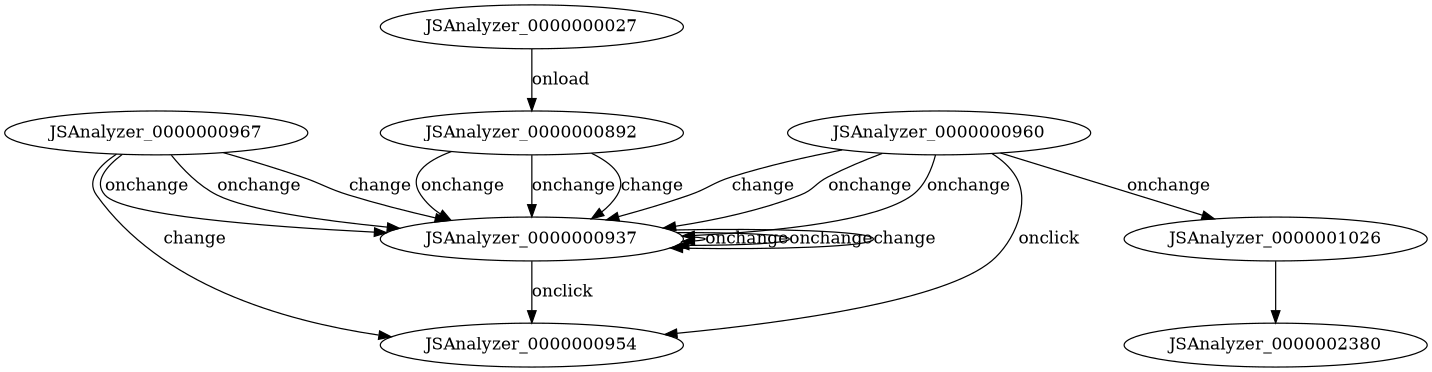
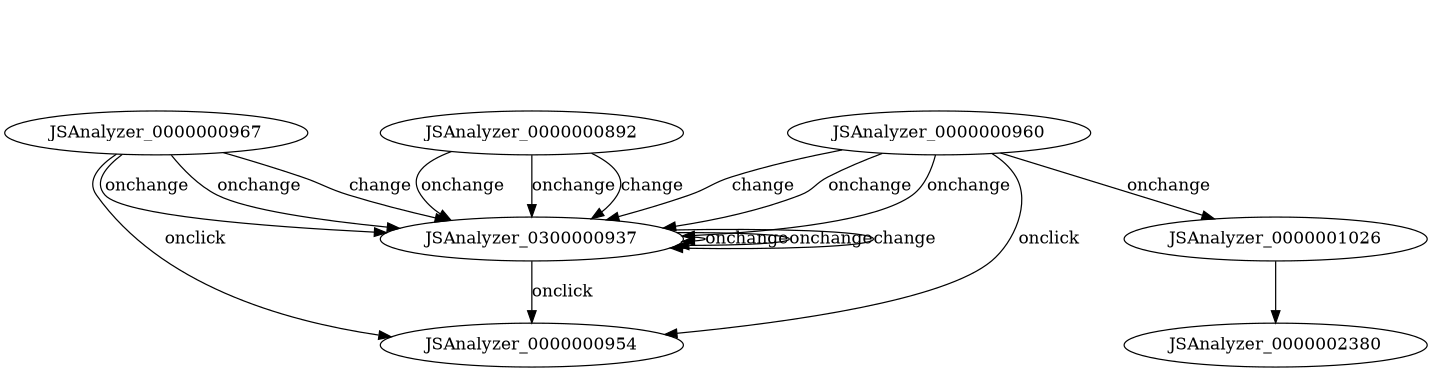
(532, 27) -> none
(195, 239) -> (195, 239)
(532, 239) -> (532, 239)
